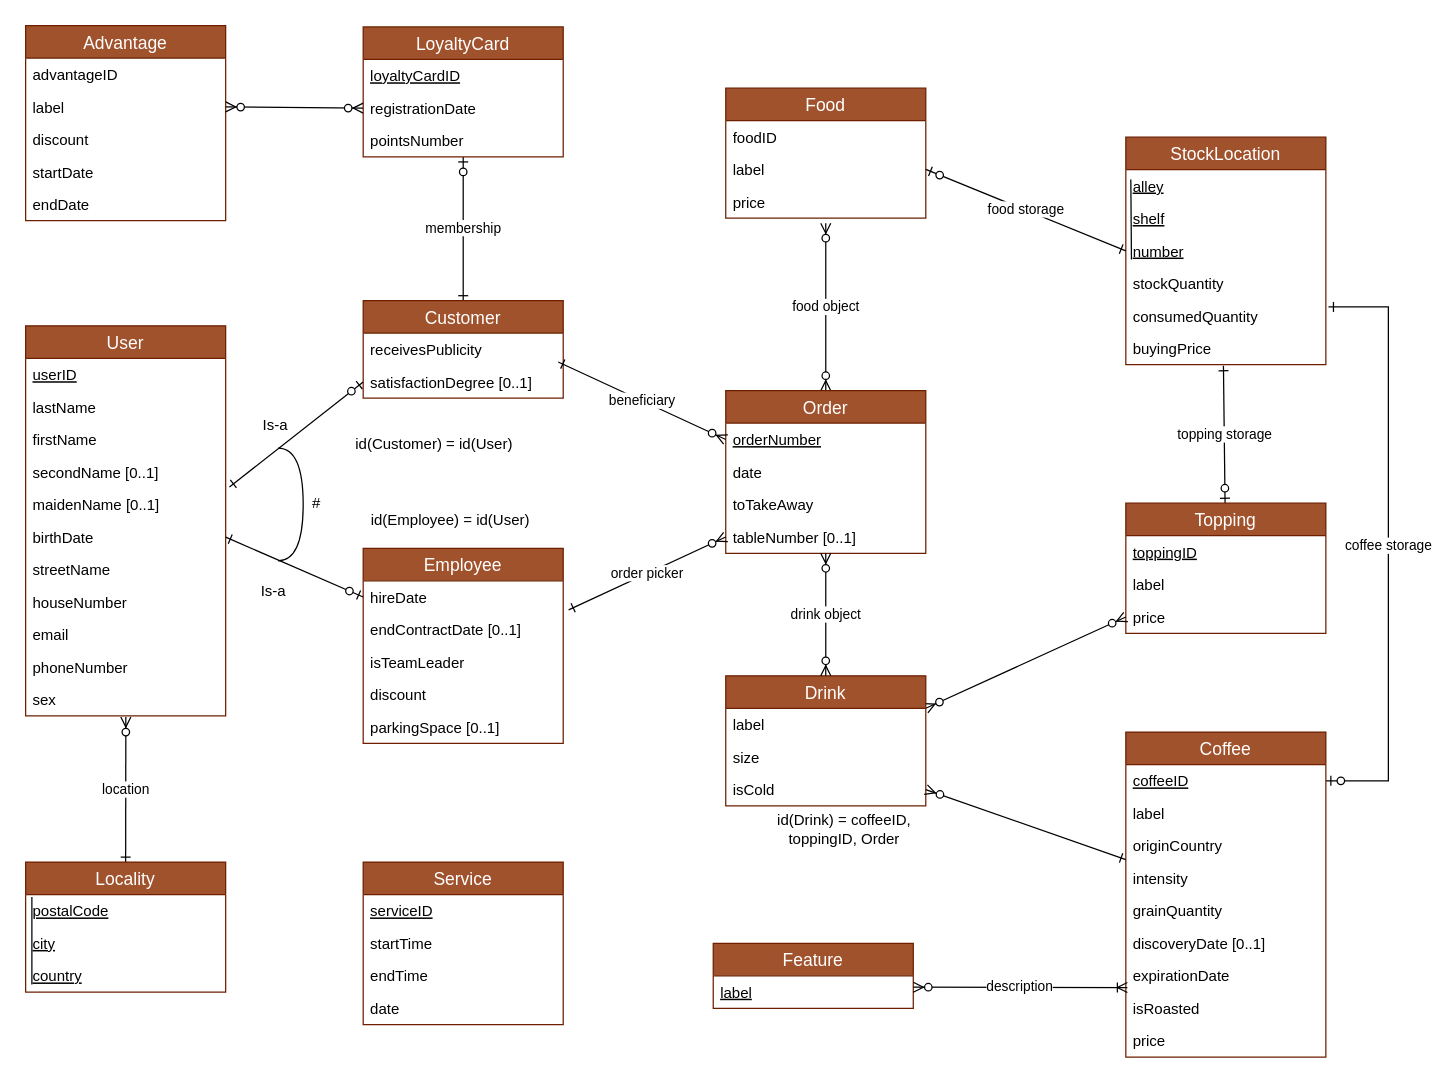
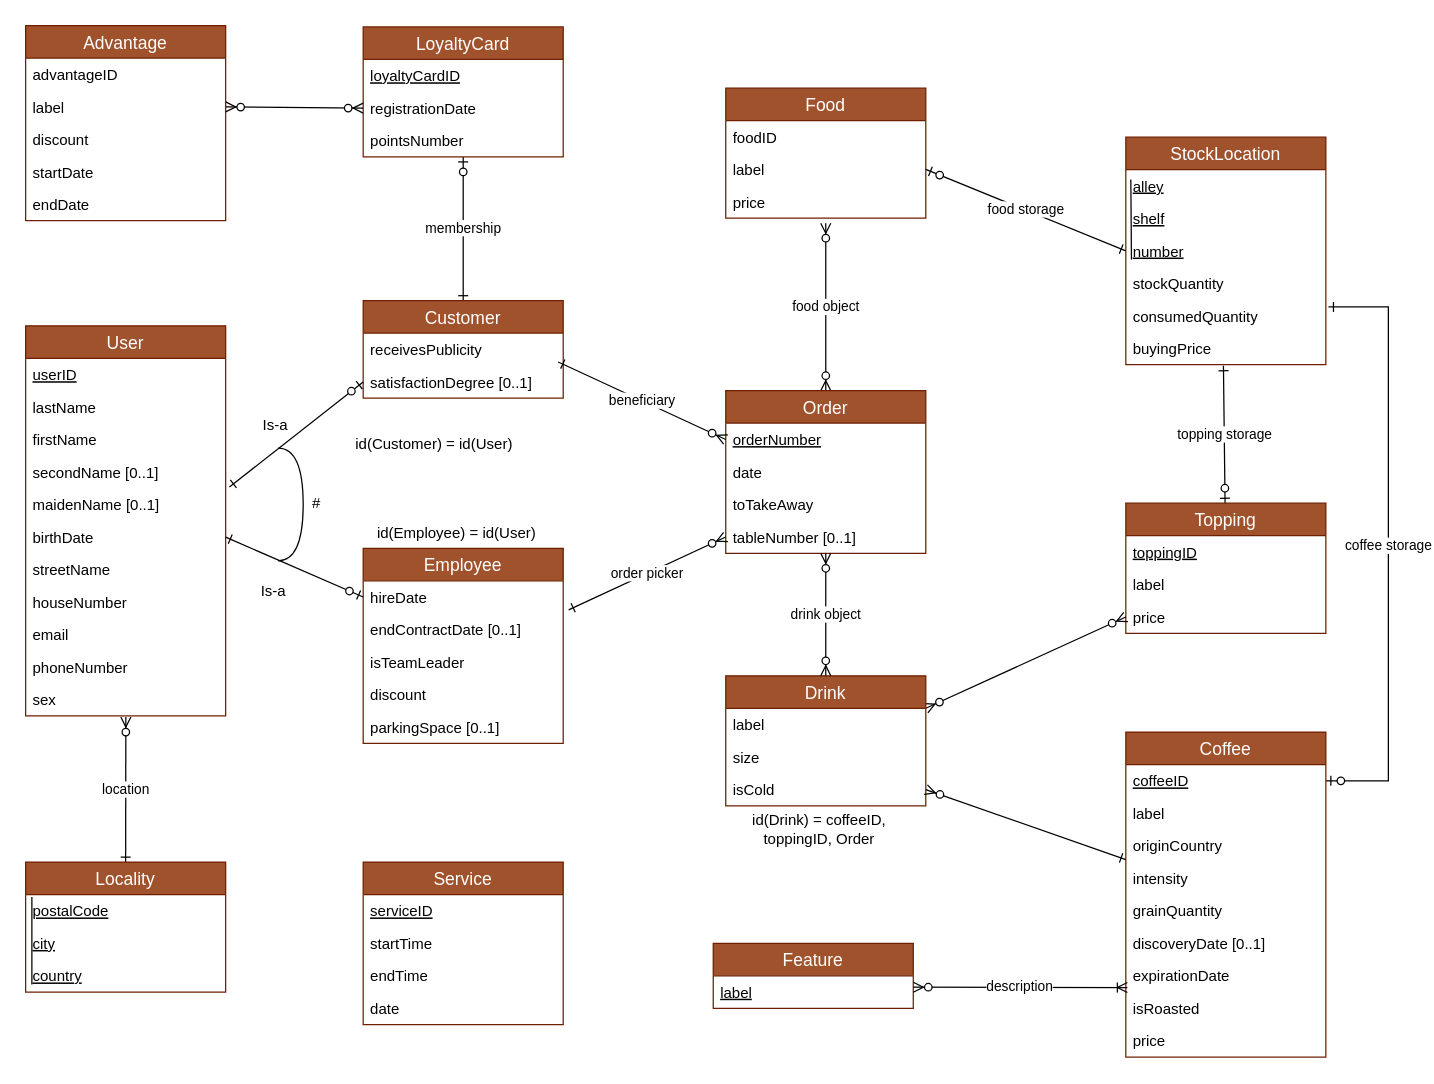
(451, 521) -> (457, 533)
(844, 829) -> (819, 829)
